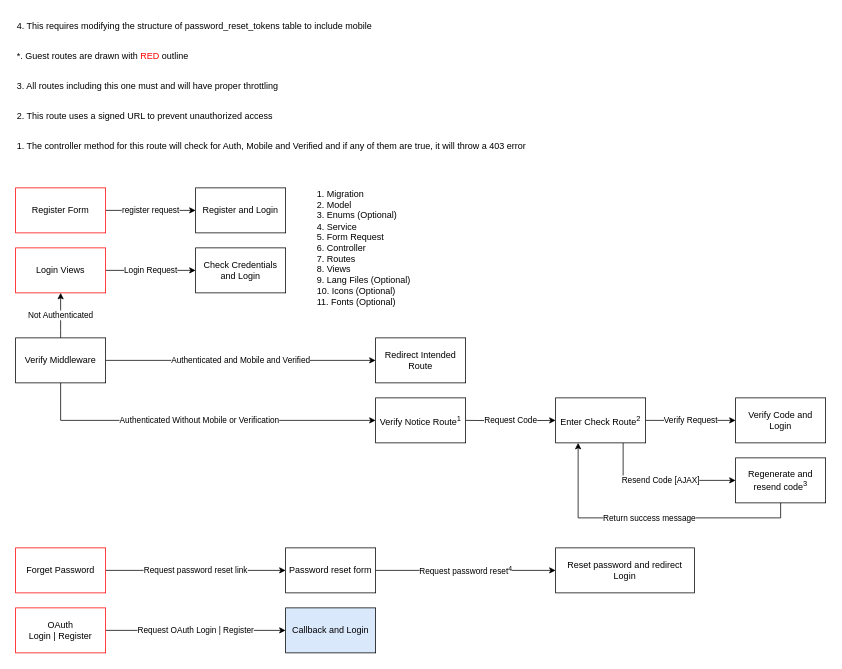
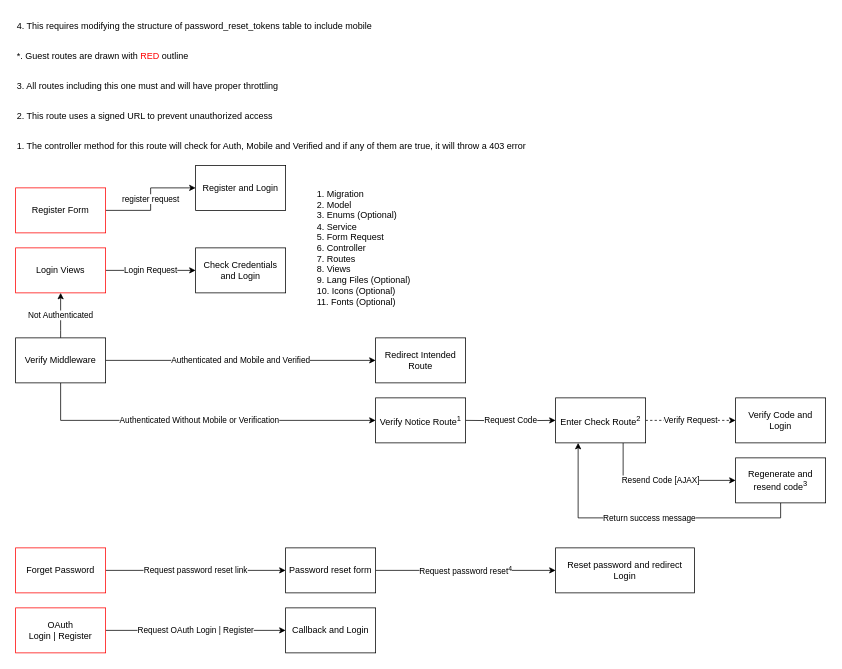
(240, 210) -> (240, 188)
(655, 420) -> (655, 420)
(330, 630) -> (330, 630)
